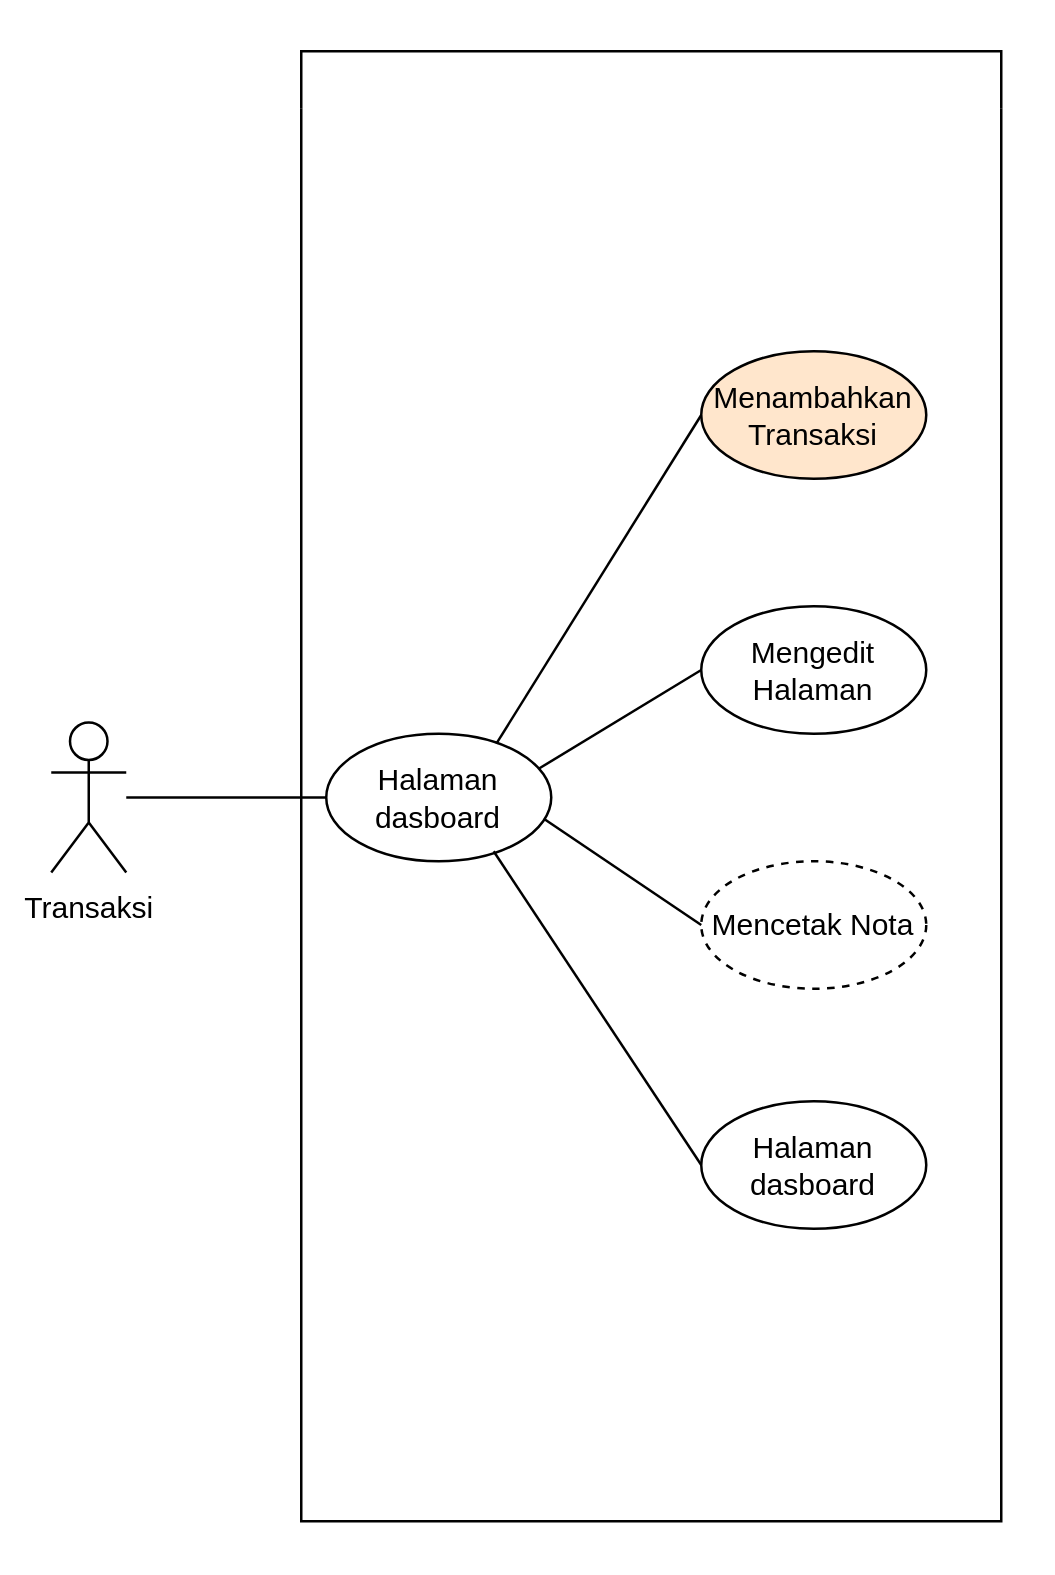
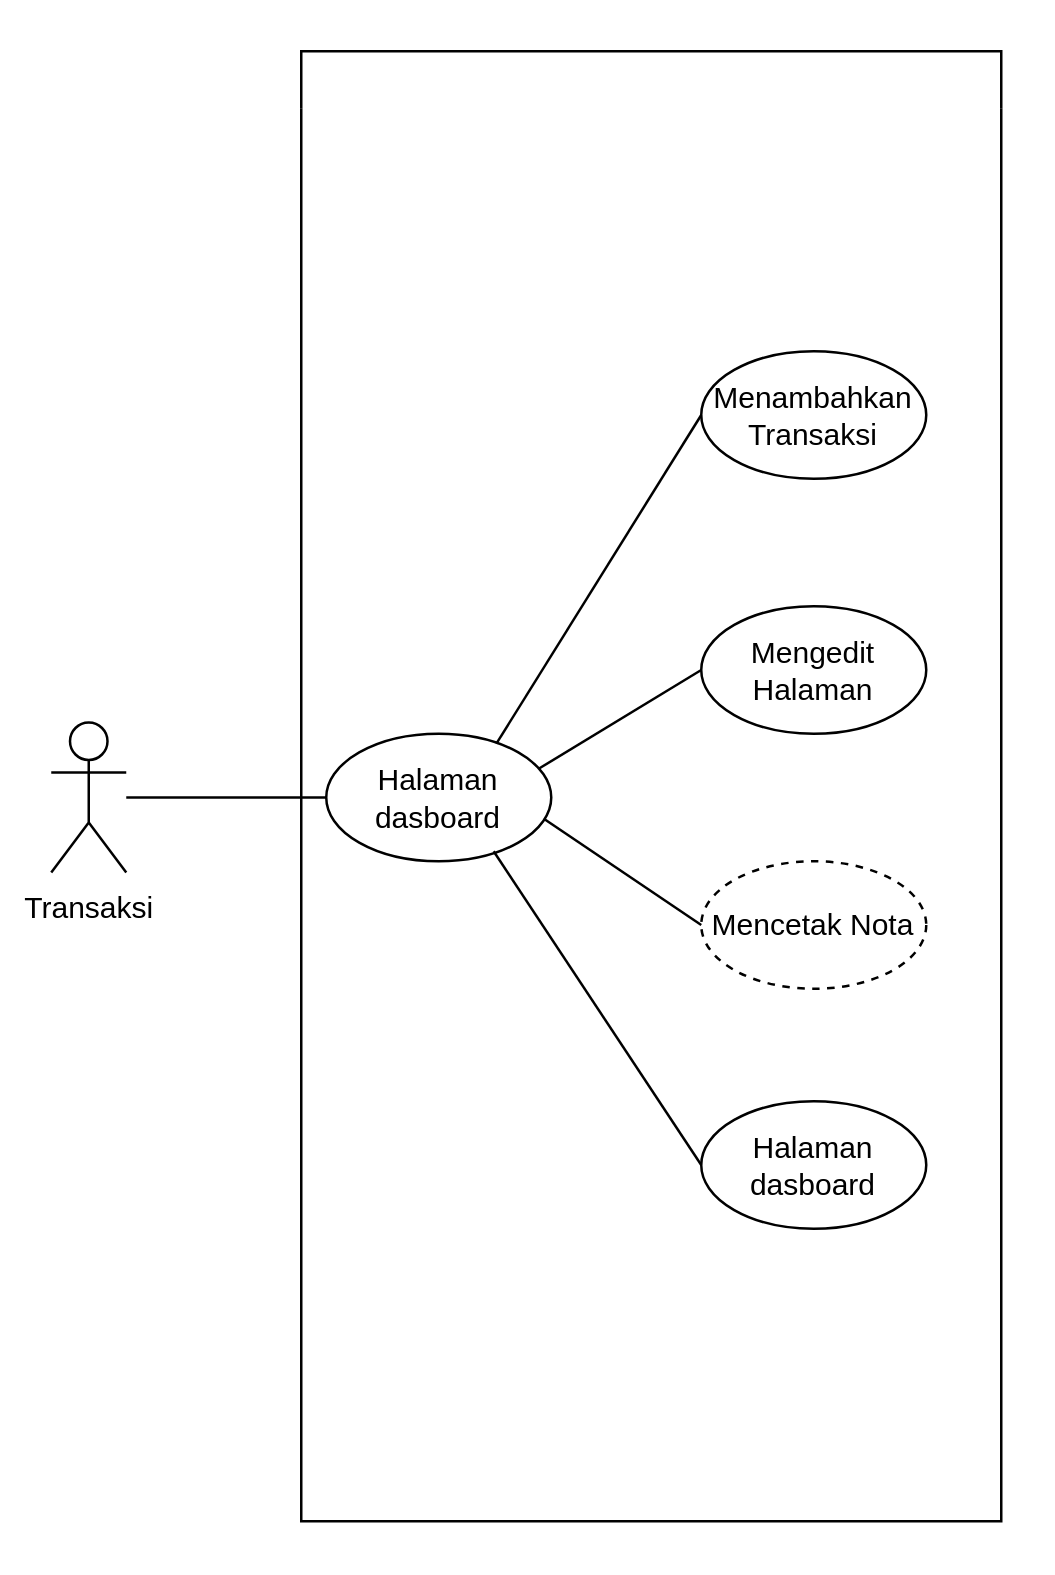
(814, 415) -> (814, 415)
